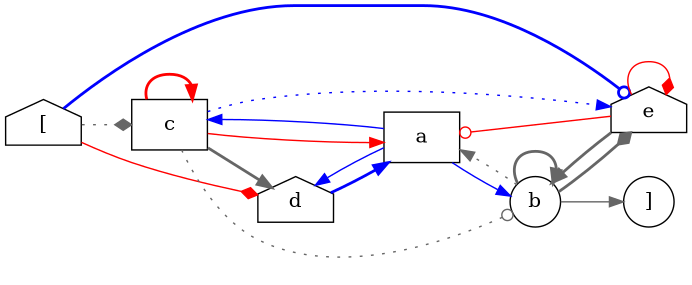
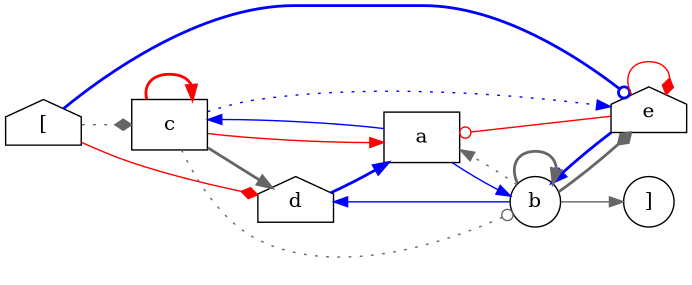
(586, 152) -> (586, 152)
(355, 162) -> (429, 202)
